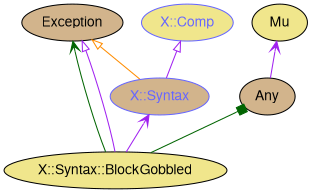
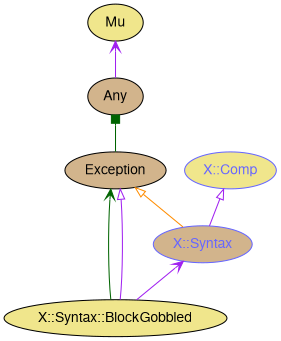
(193, 132) -> (116, 138)
